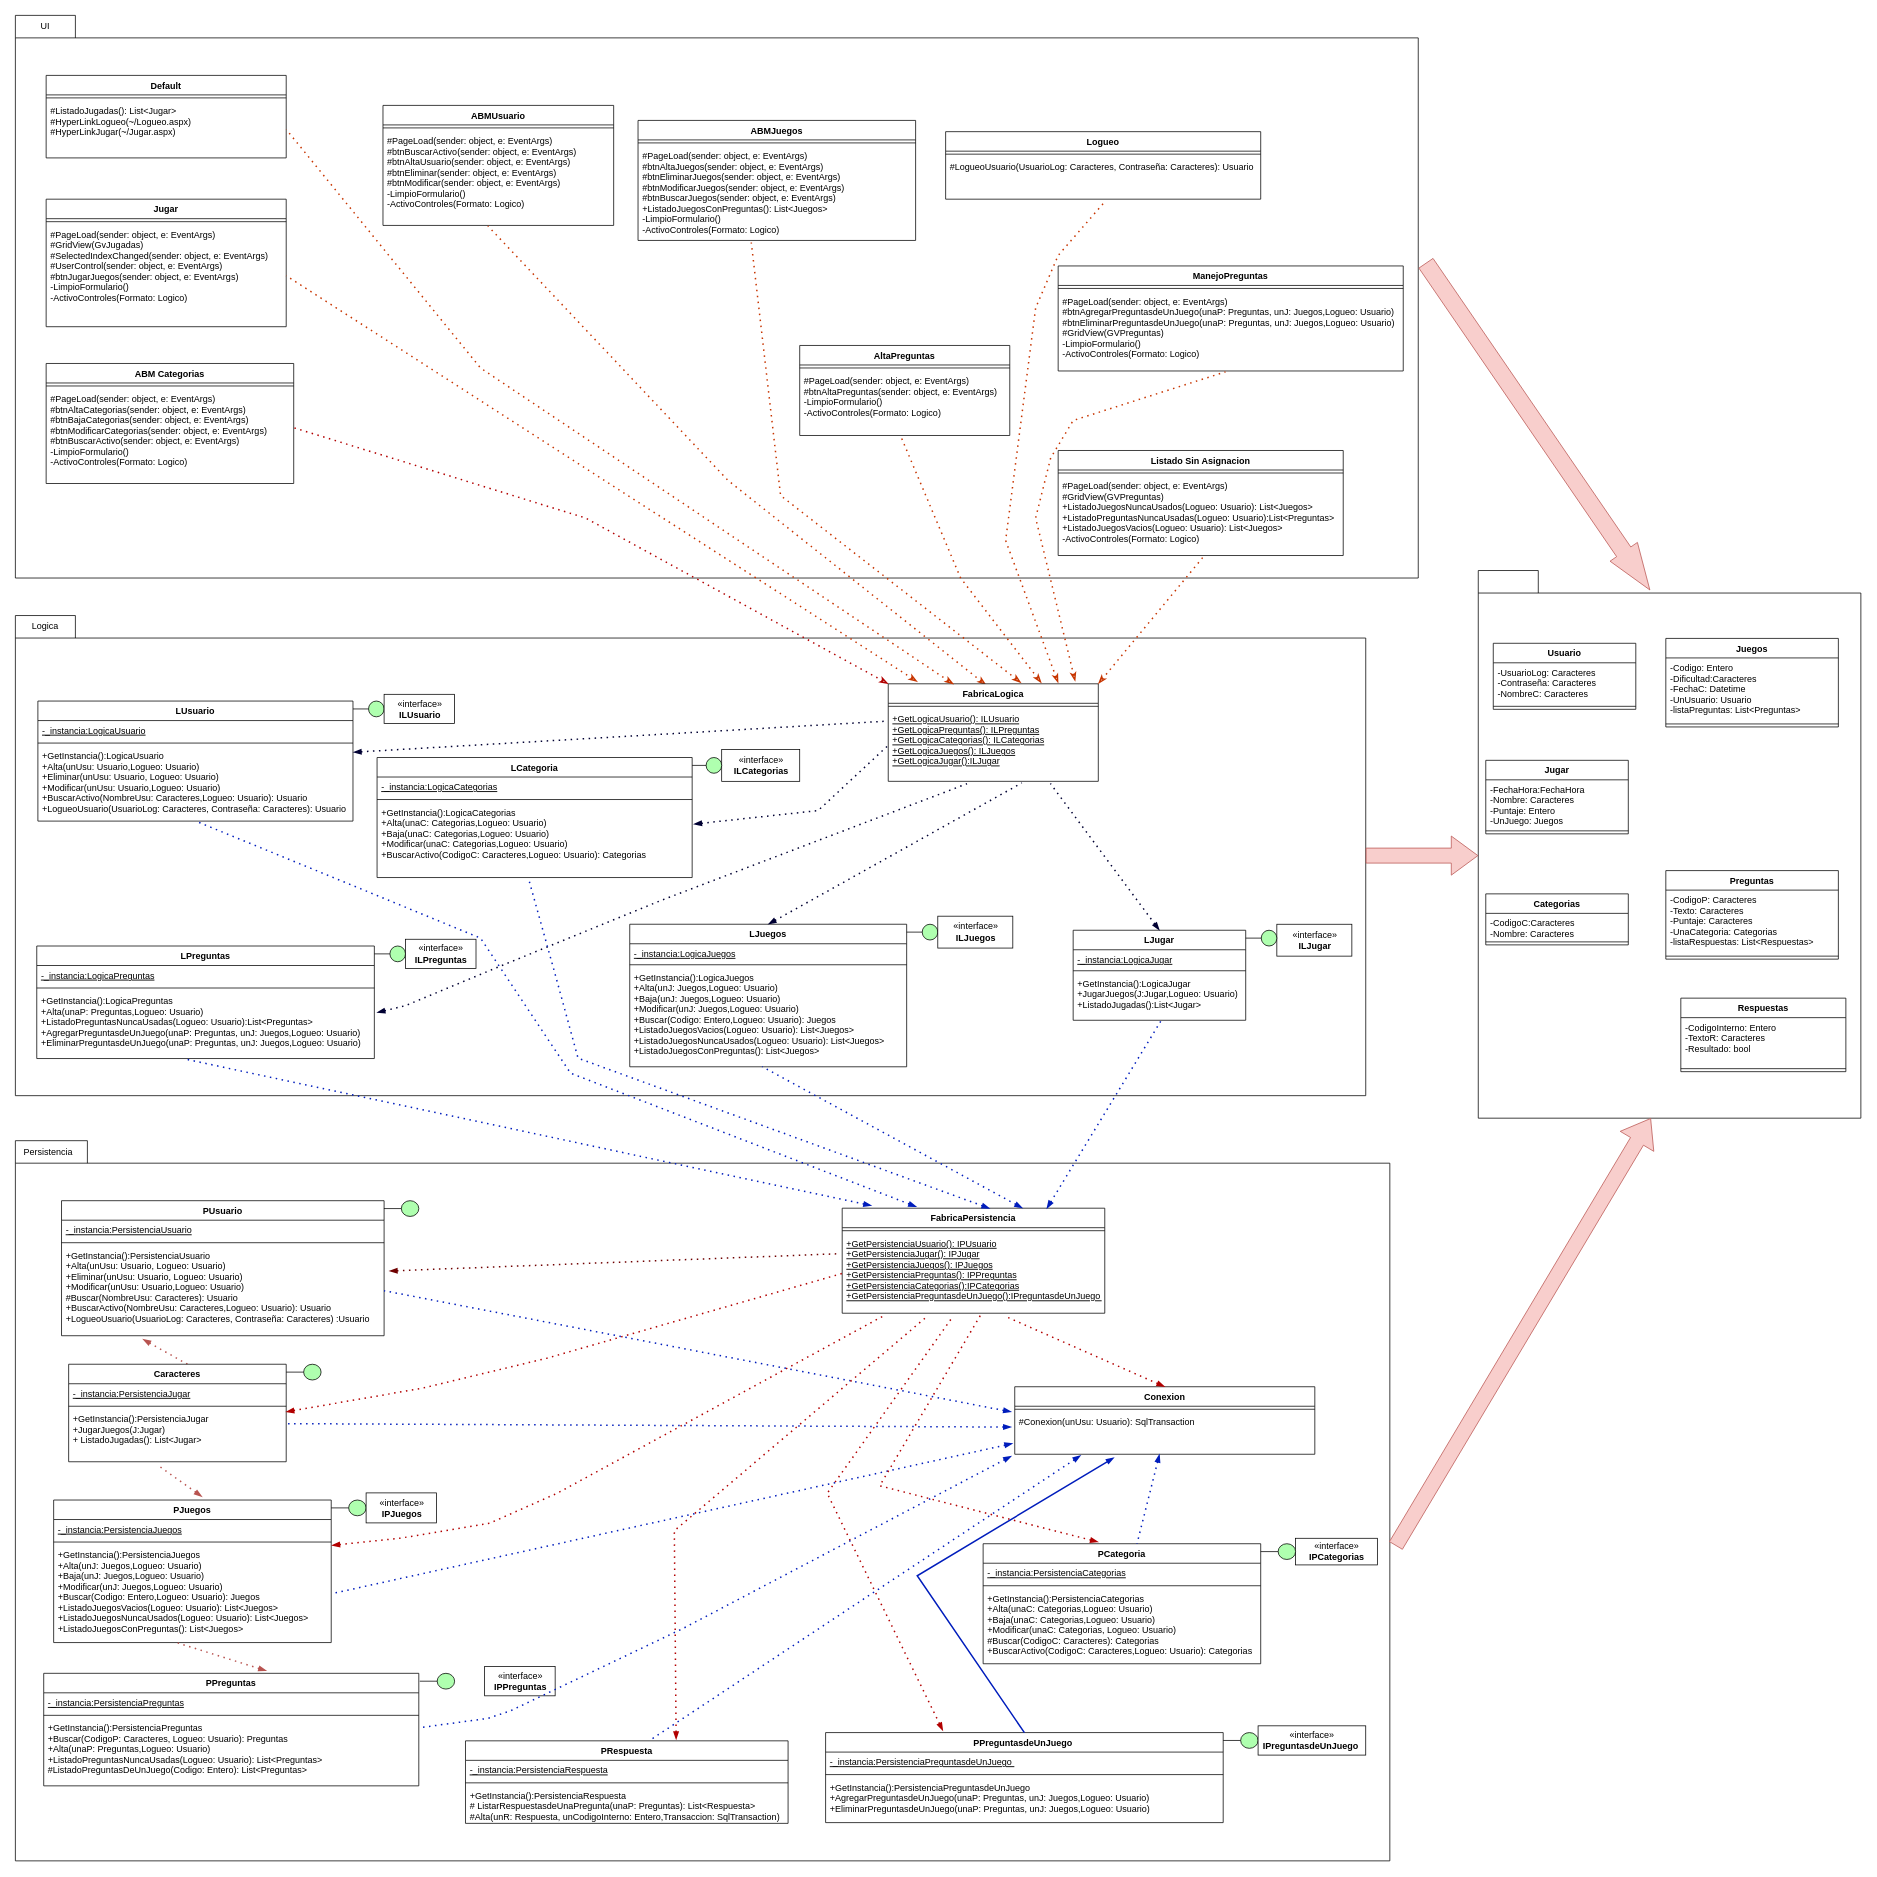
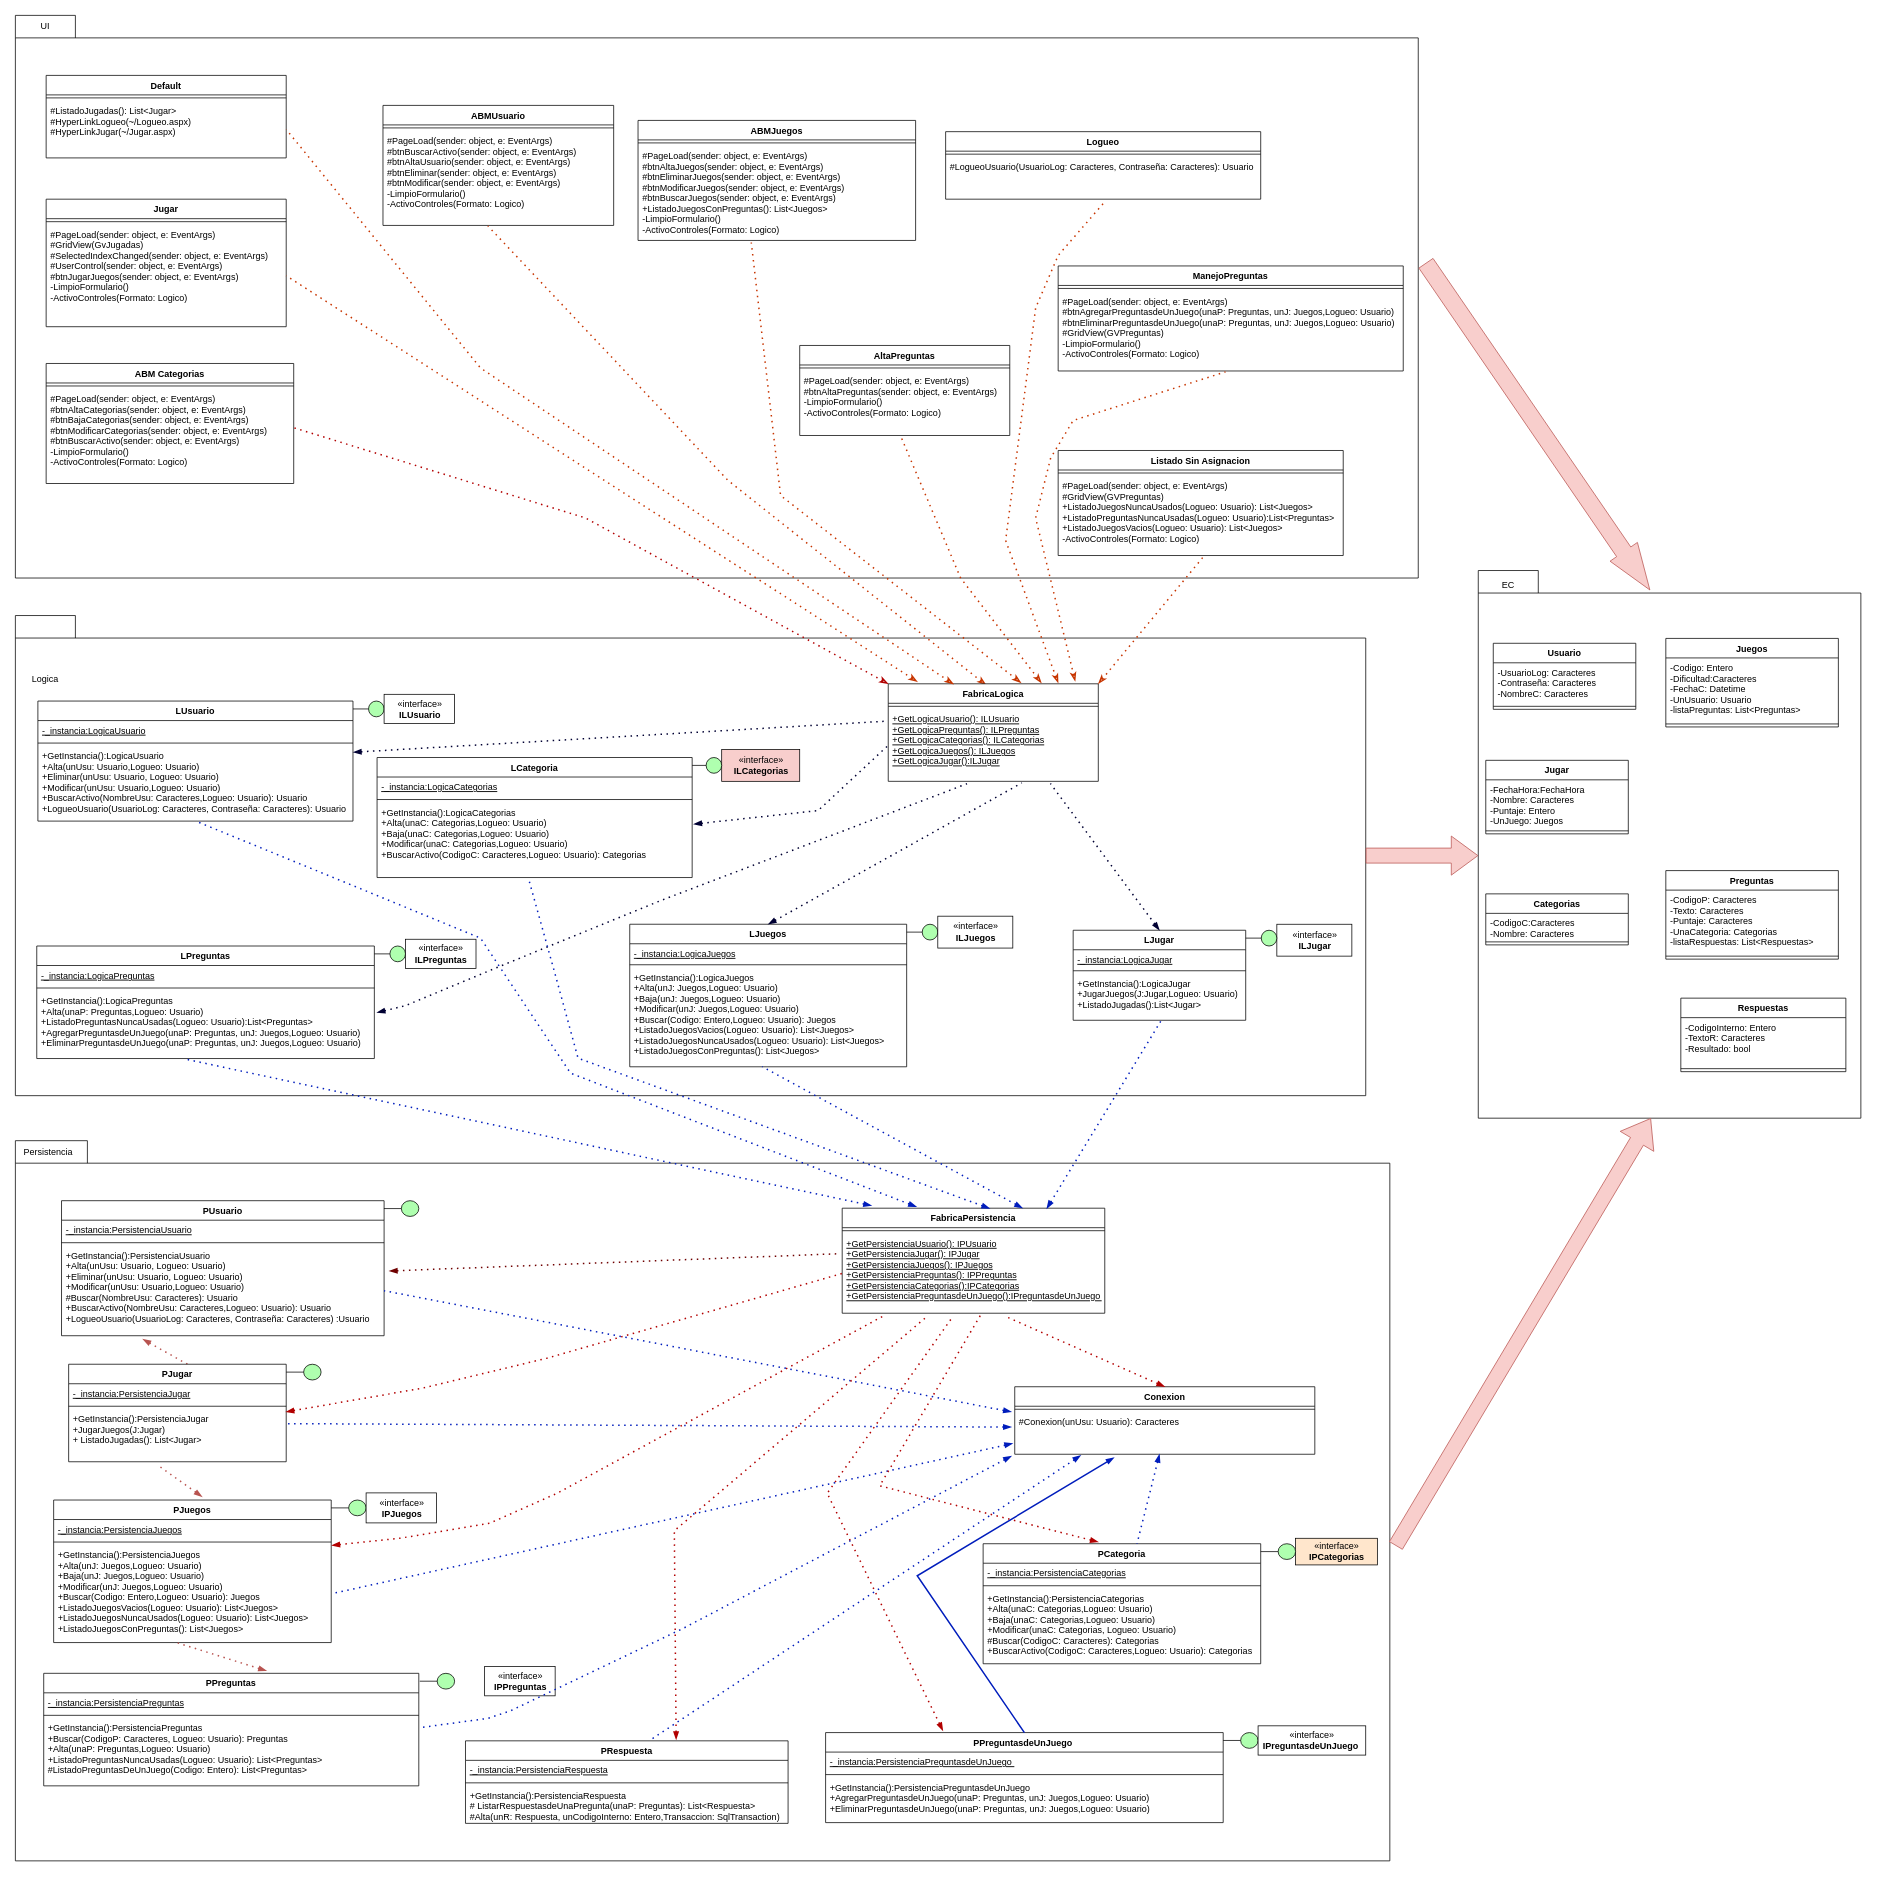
none -> (1508, 585)
(45, 627) -> (45, 679)
(761, 765) -> (761, 765)
(177, 1374) -> (177, 1374)
(1113, 1422) -> (1105, 1422)
(1336, 1551) -> (1336, 1551)
